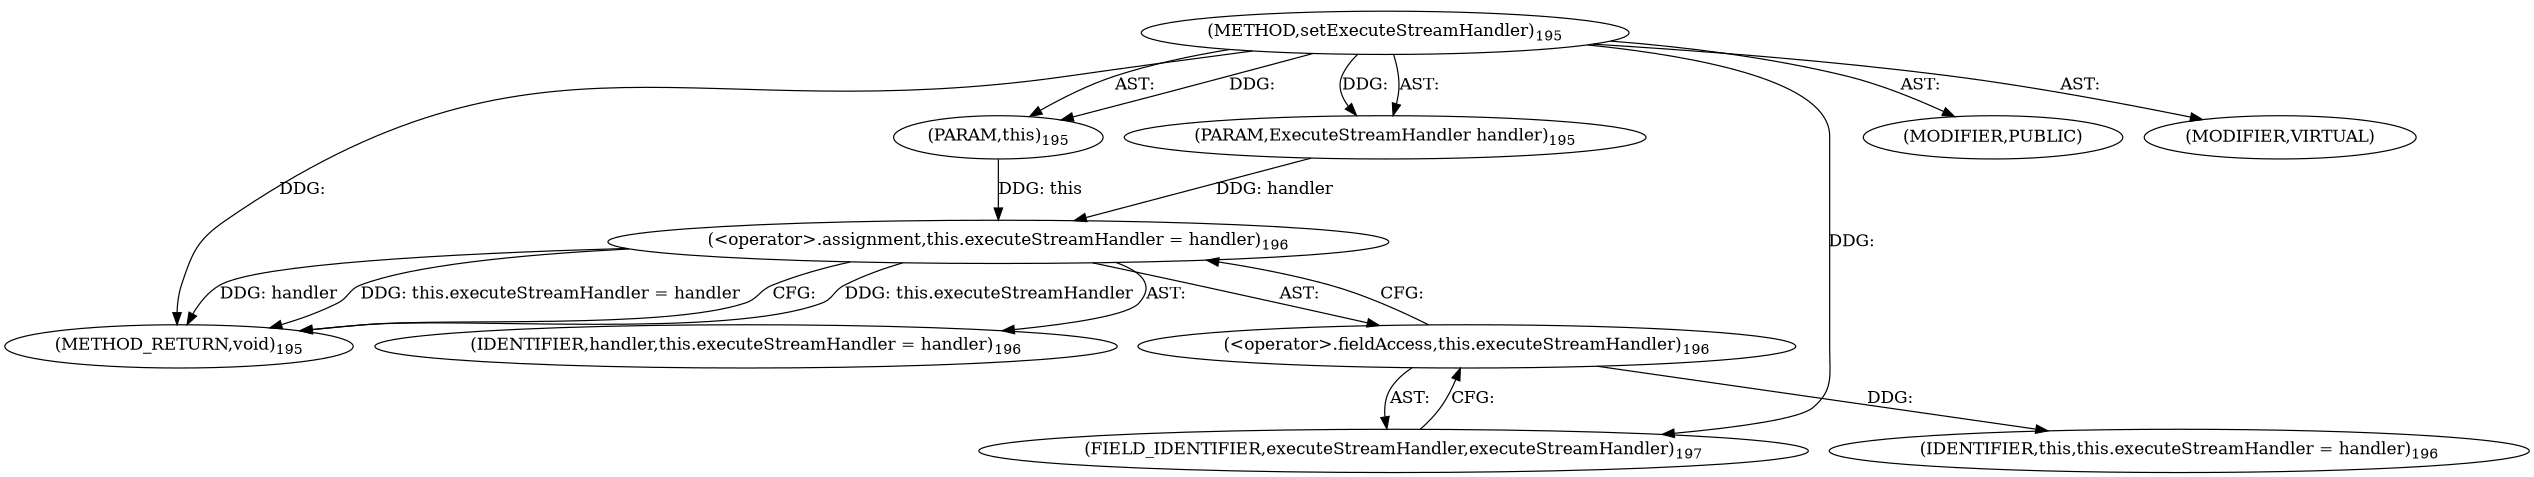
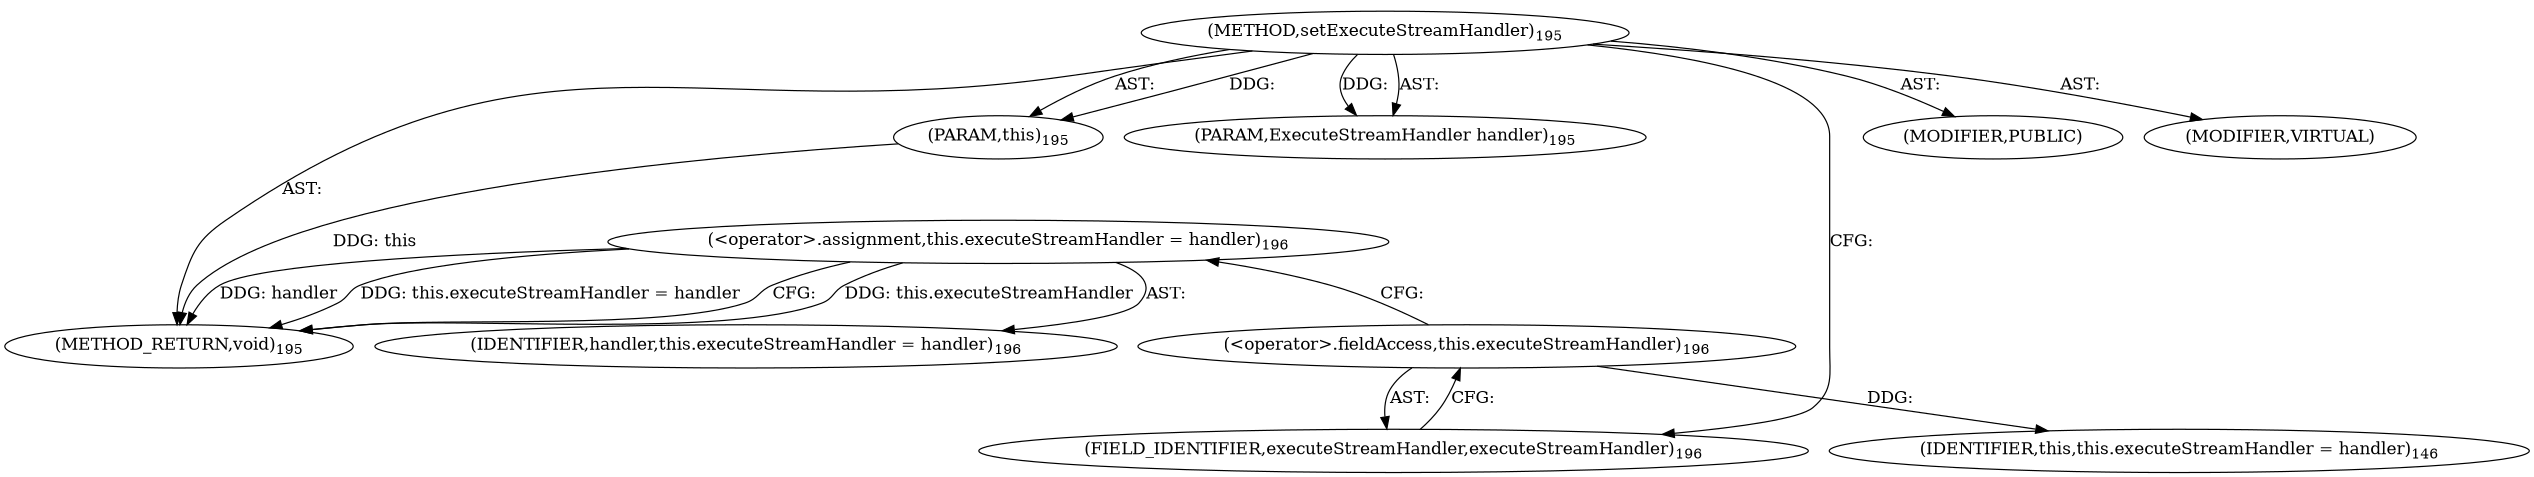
(998, 184) -> (524, 183)
(1199, 188) -> none
(305, 190) -> (305, 190)
(1854, 242) -> (1854, 242)
(1230, 292) -> none
(1689, 449) -> (1689, 449)
(2425, 449) -> (2425, 449)
